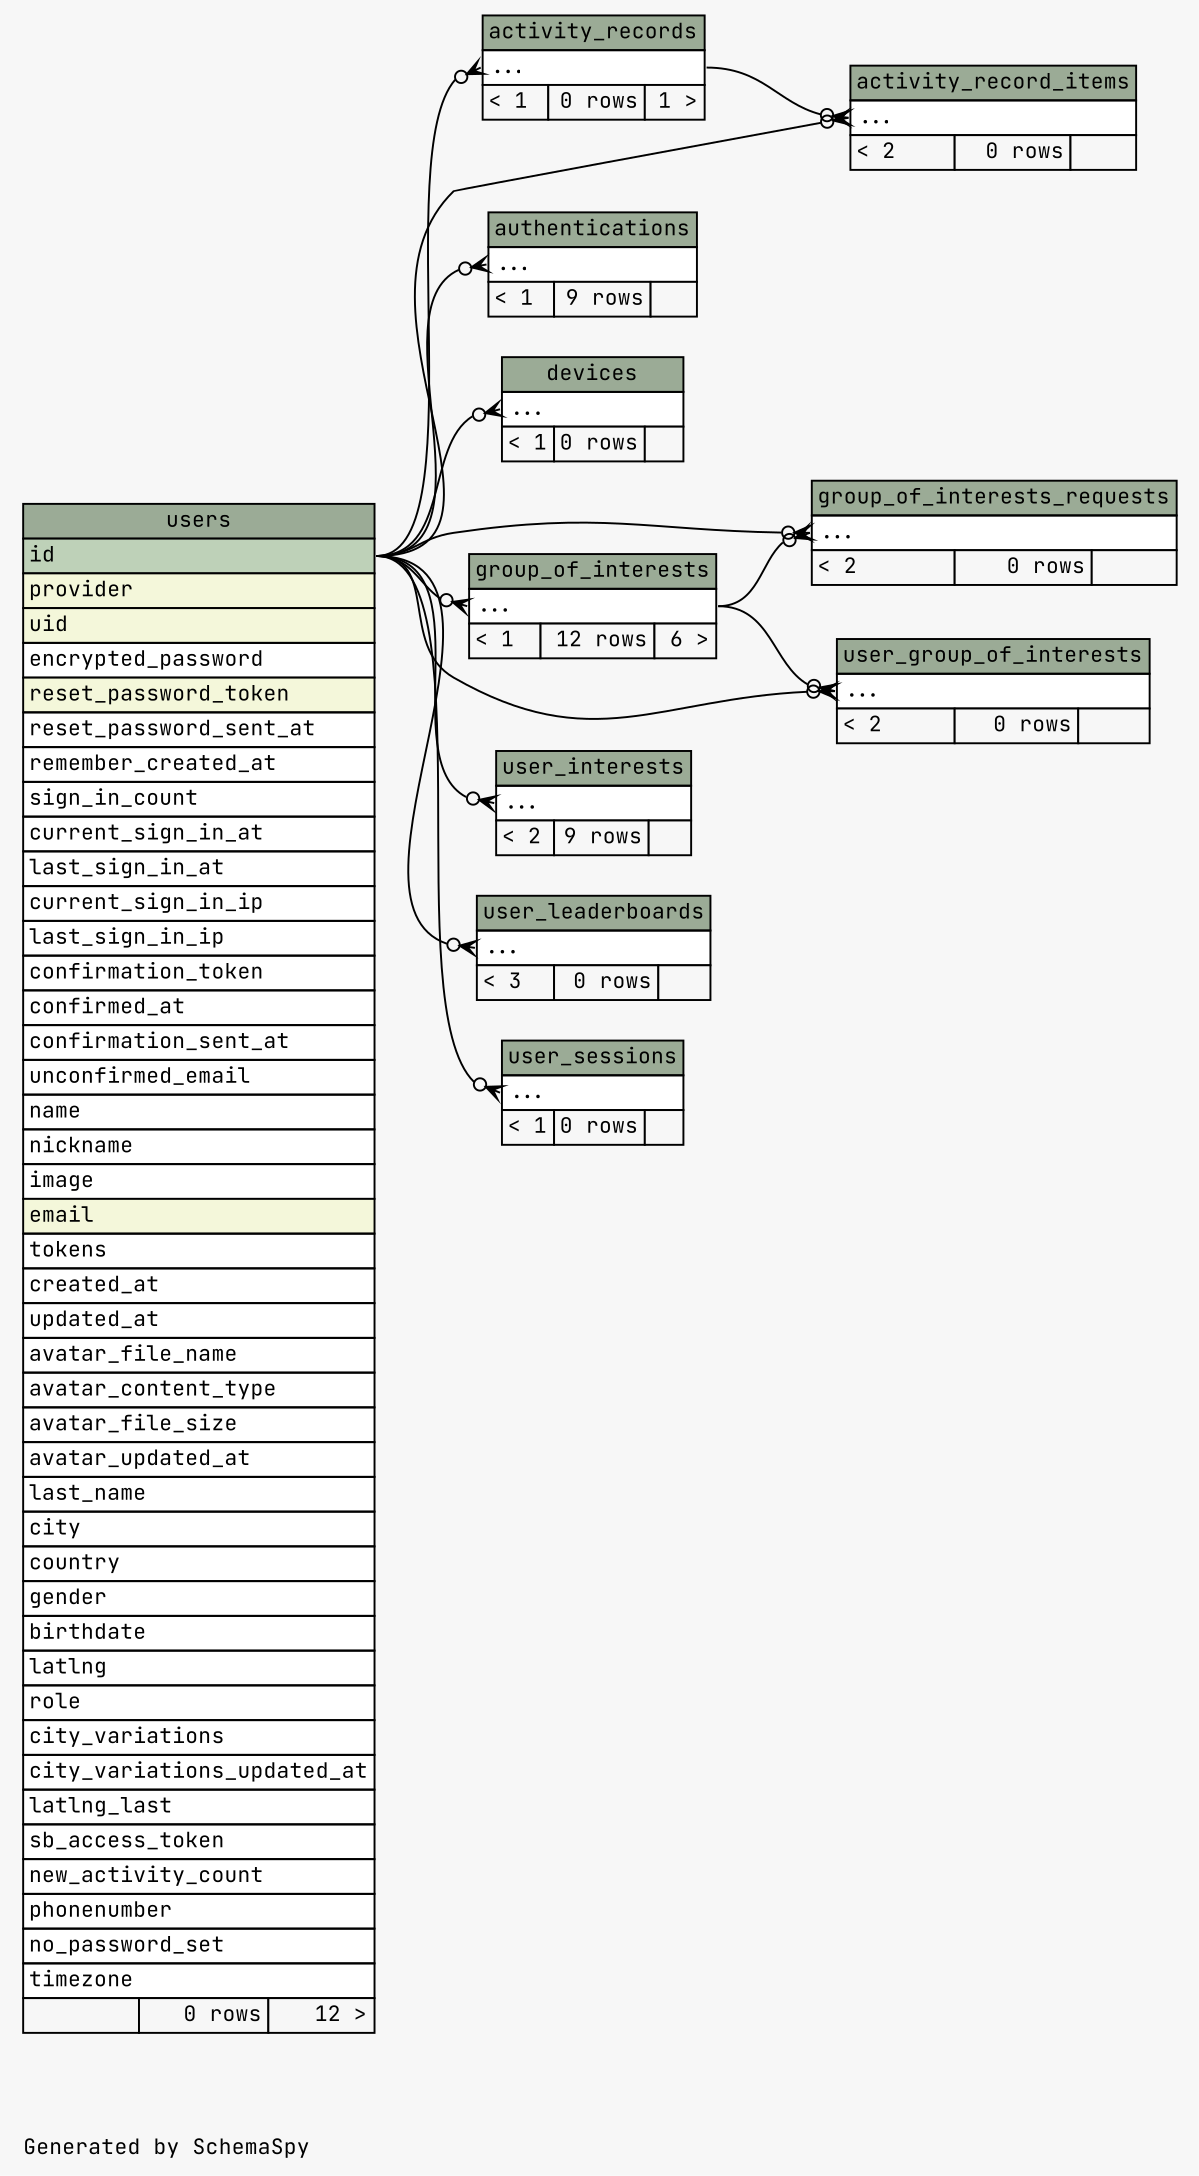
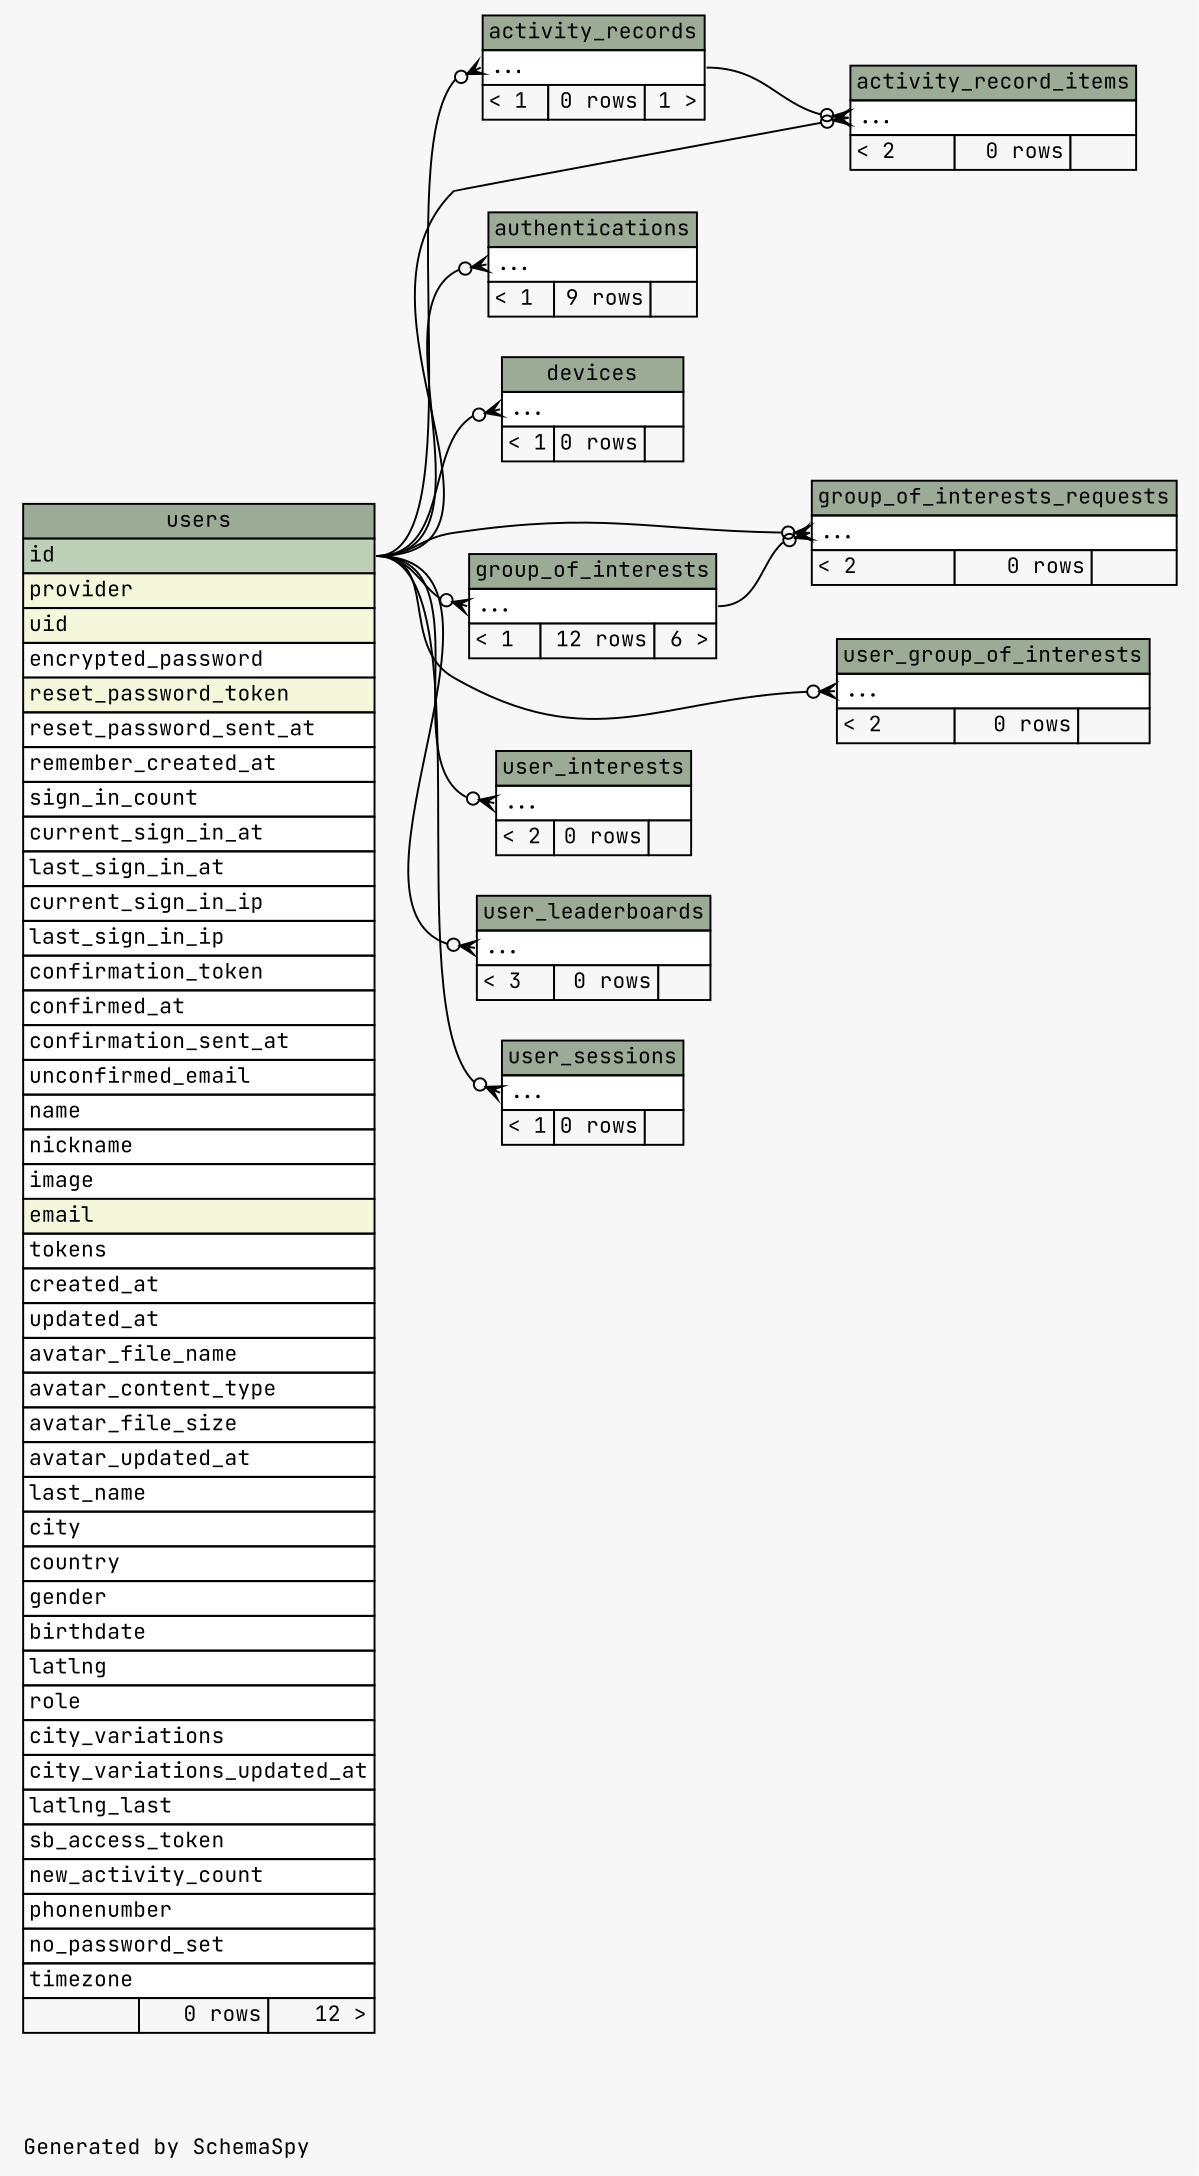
(769, 637) -> none
(603, 837) -> (603, 837)
